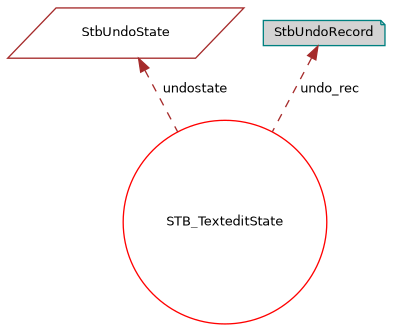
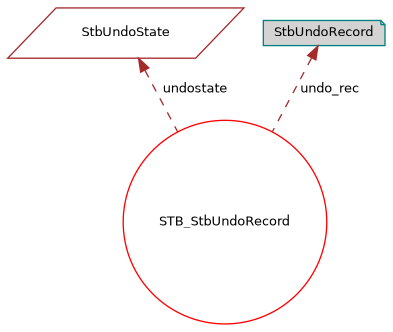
(225, 222) -> (225, 222)
